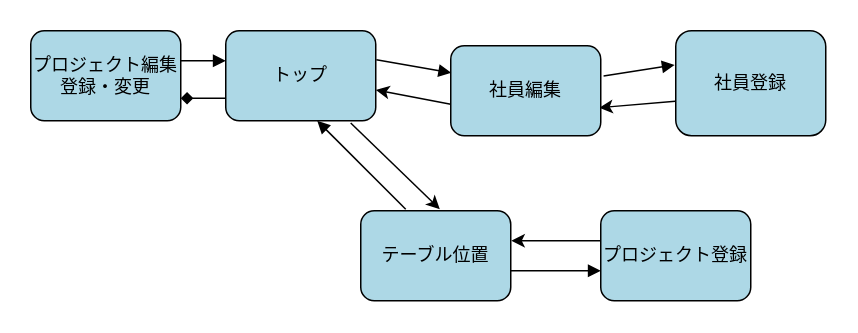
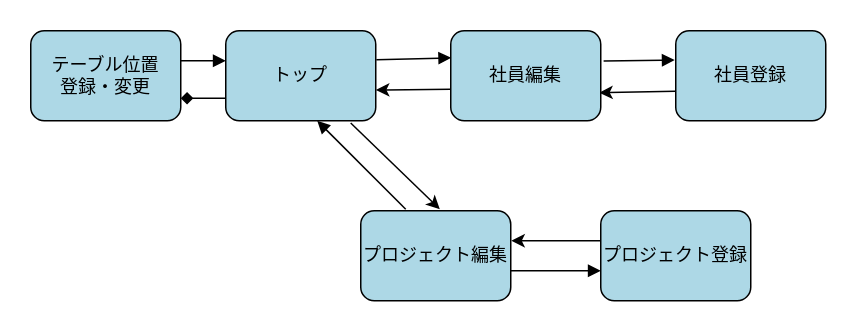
(106, 76) -> (106, 76)
(751, 83) -> (751, 76)
(526, 91) -> (526, 76)
(436, 256) -> (436, 256)
